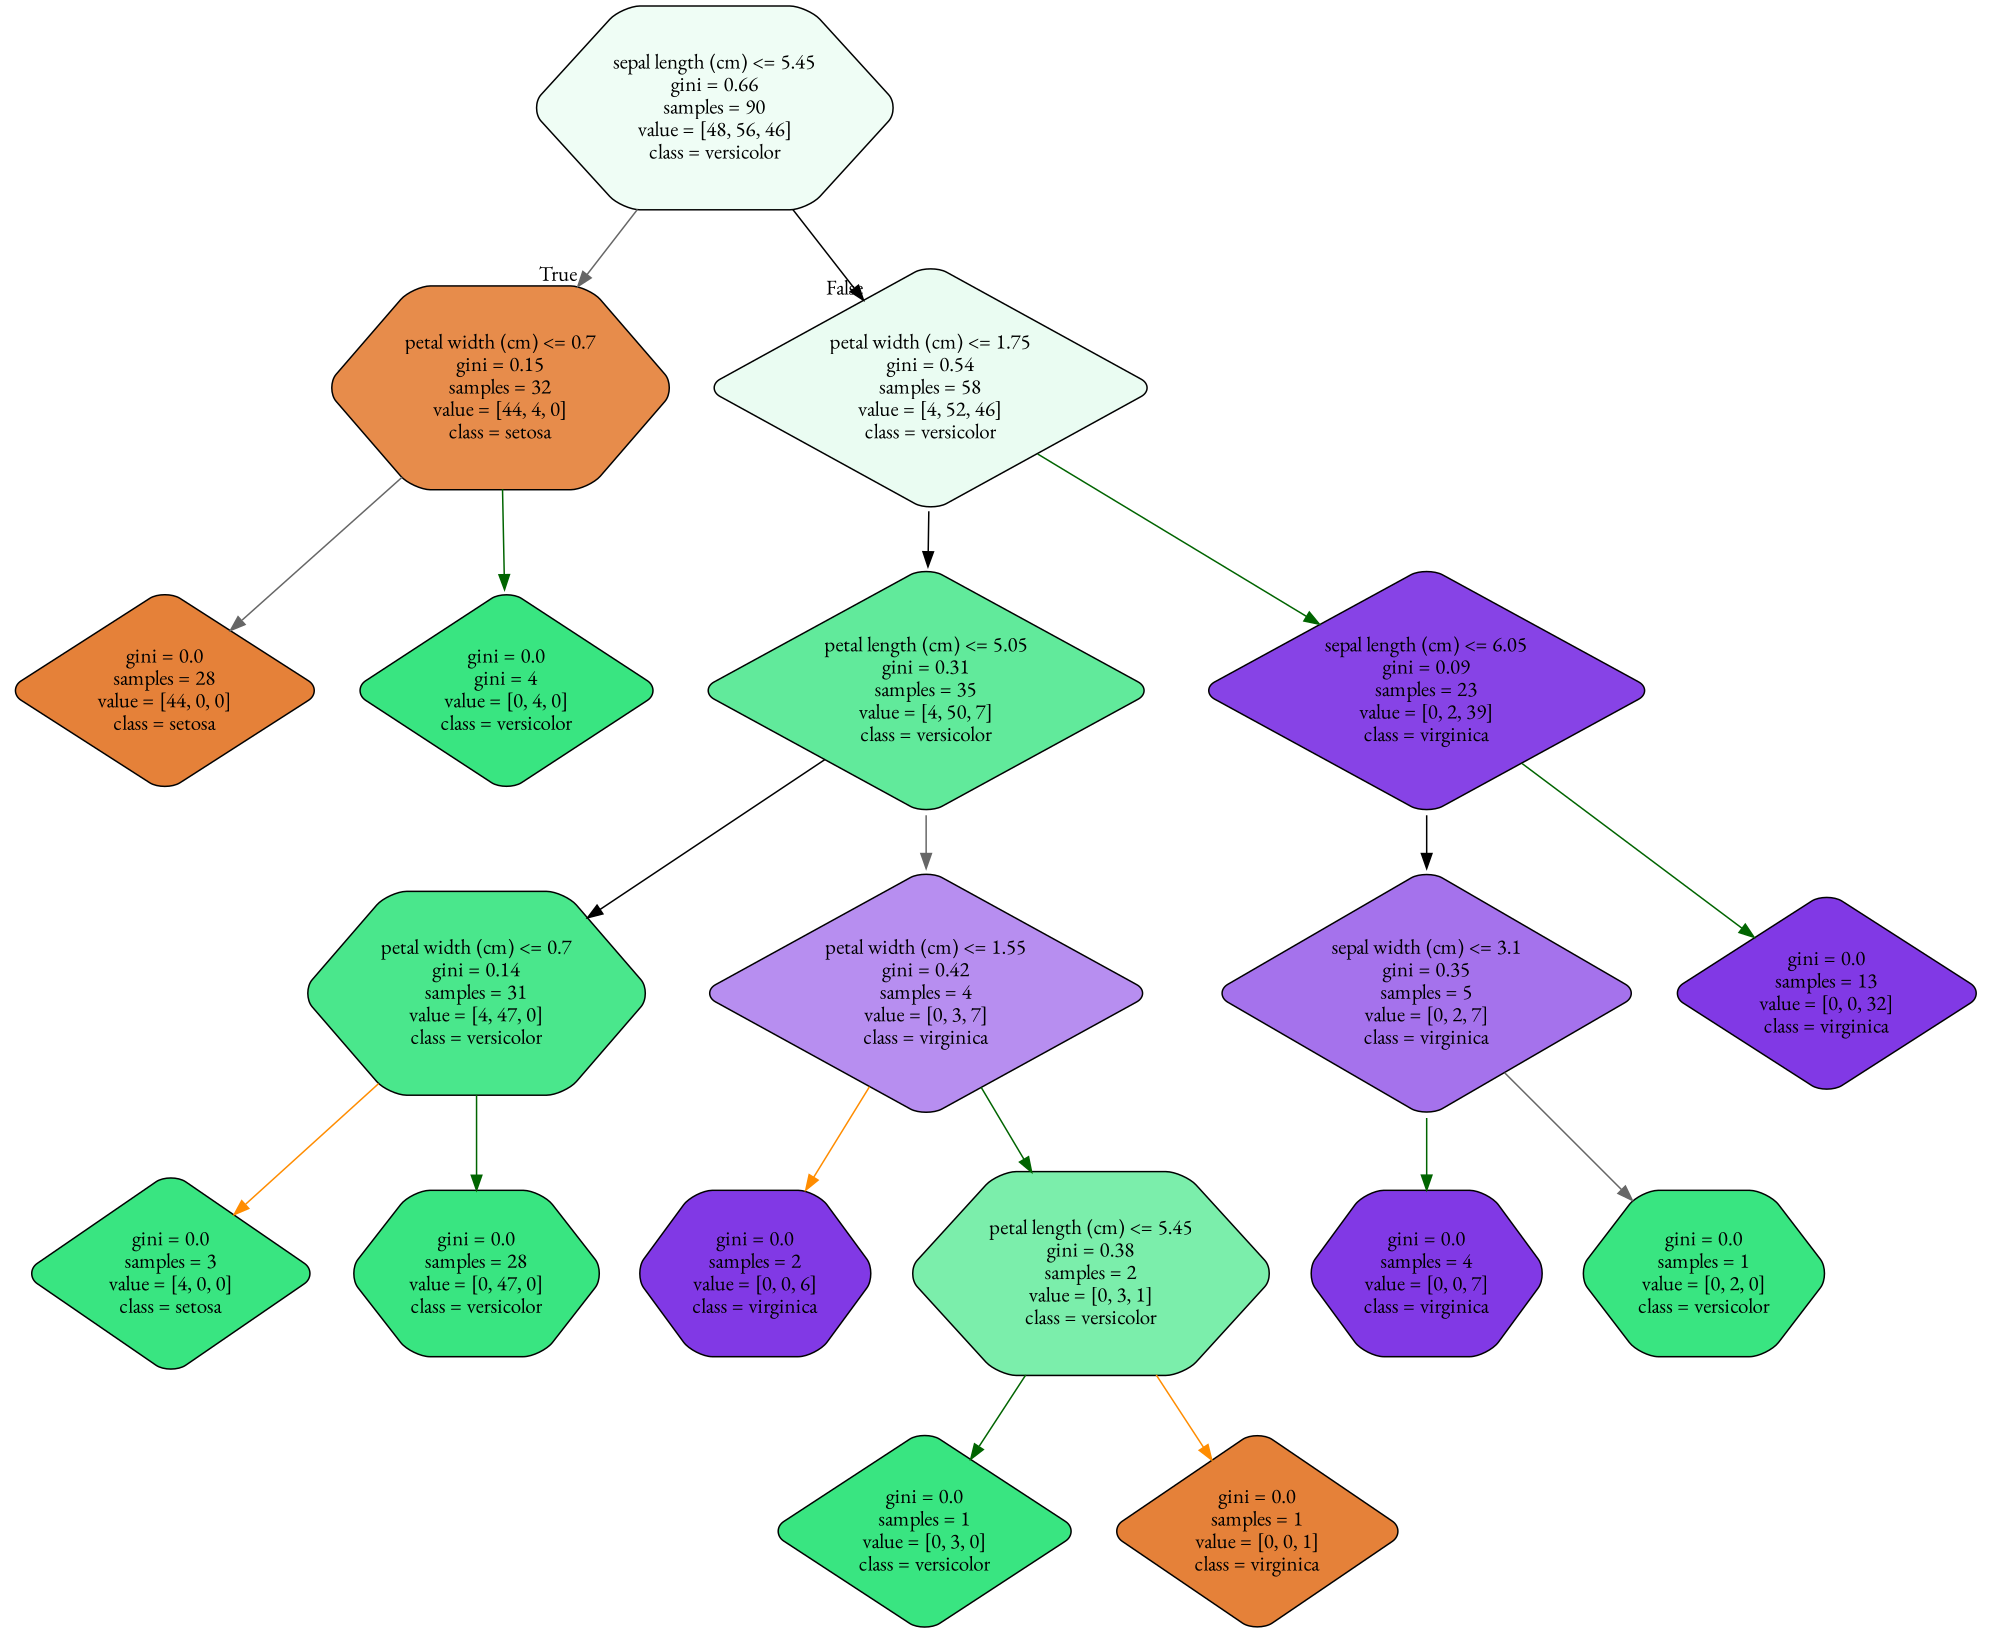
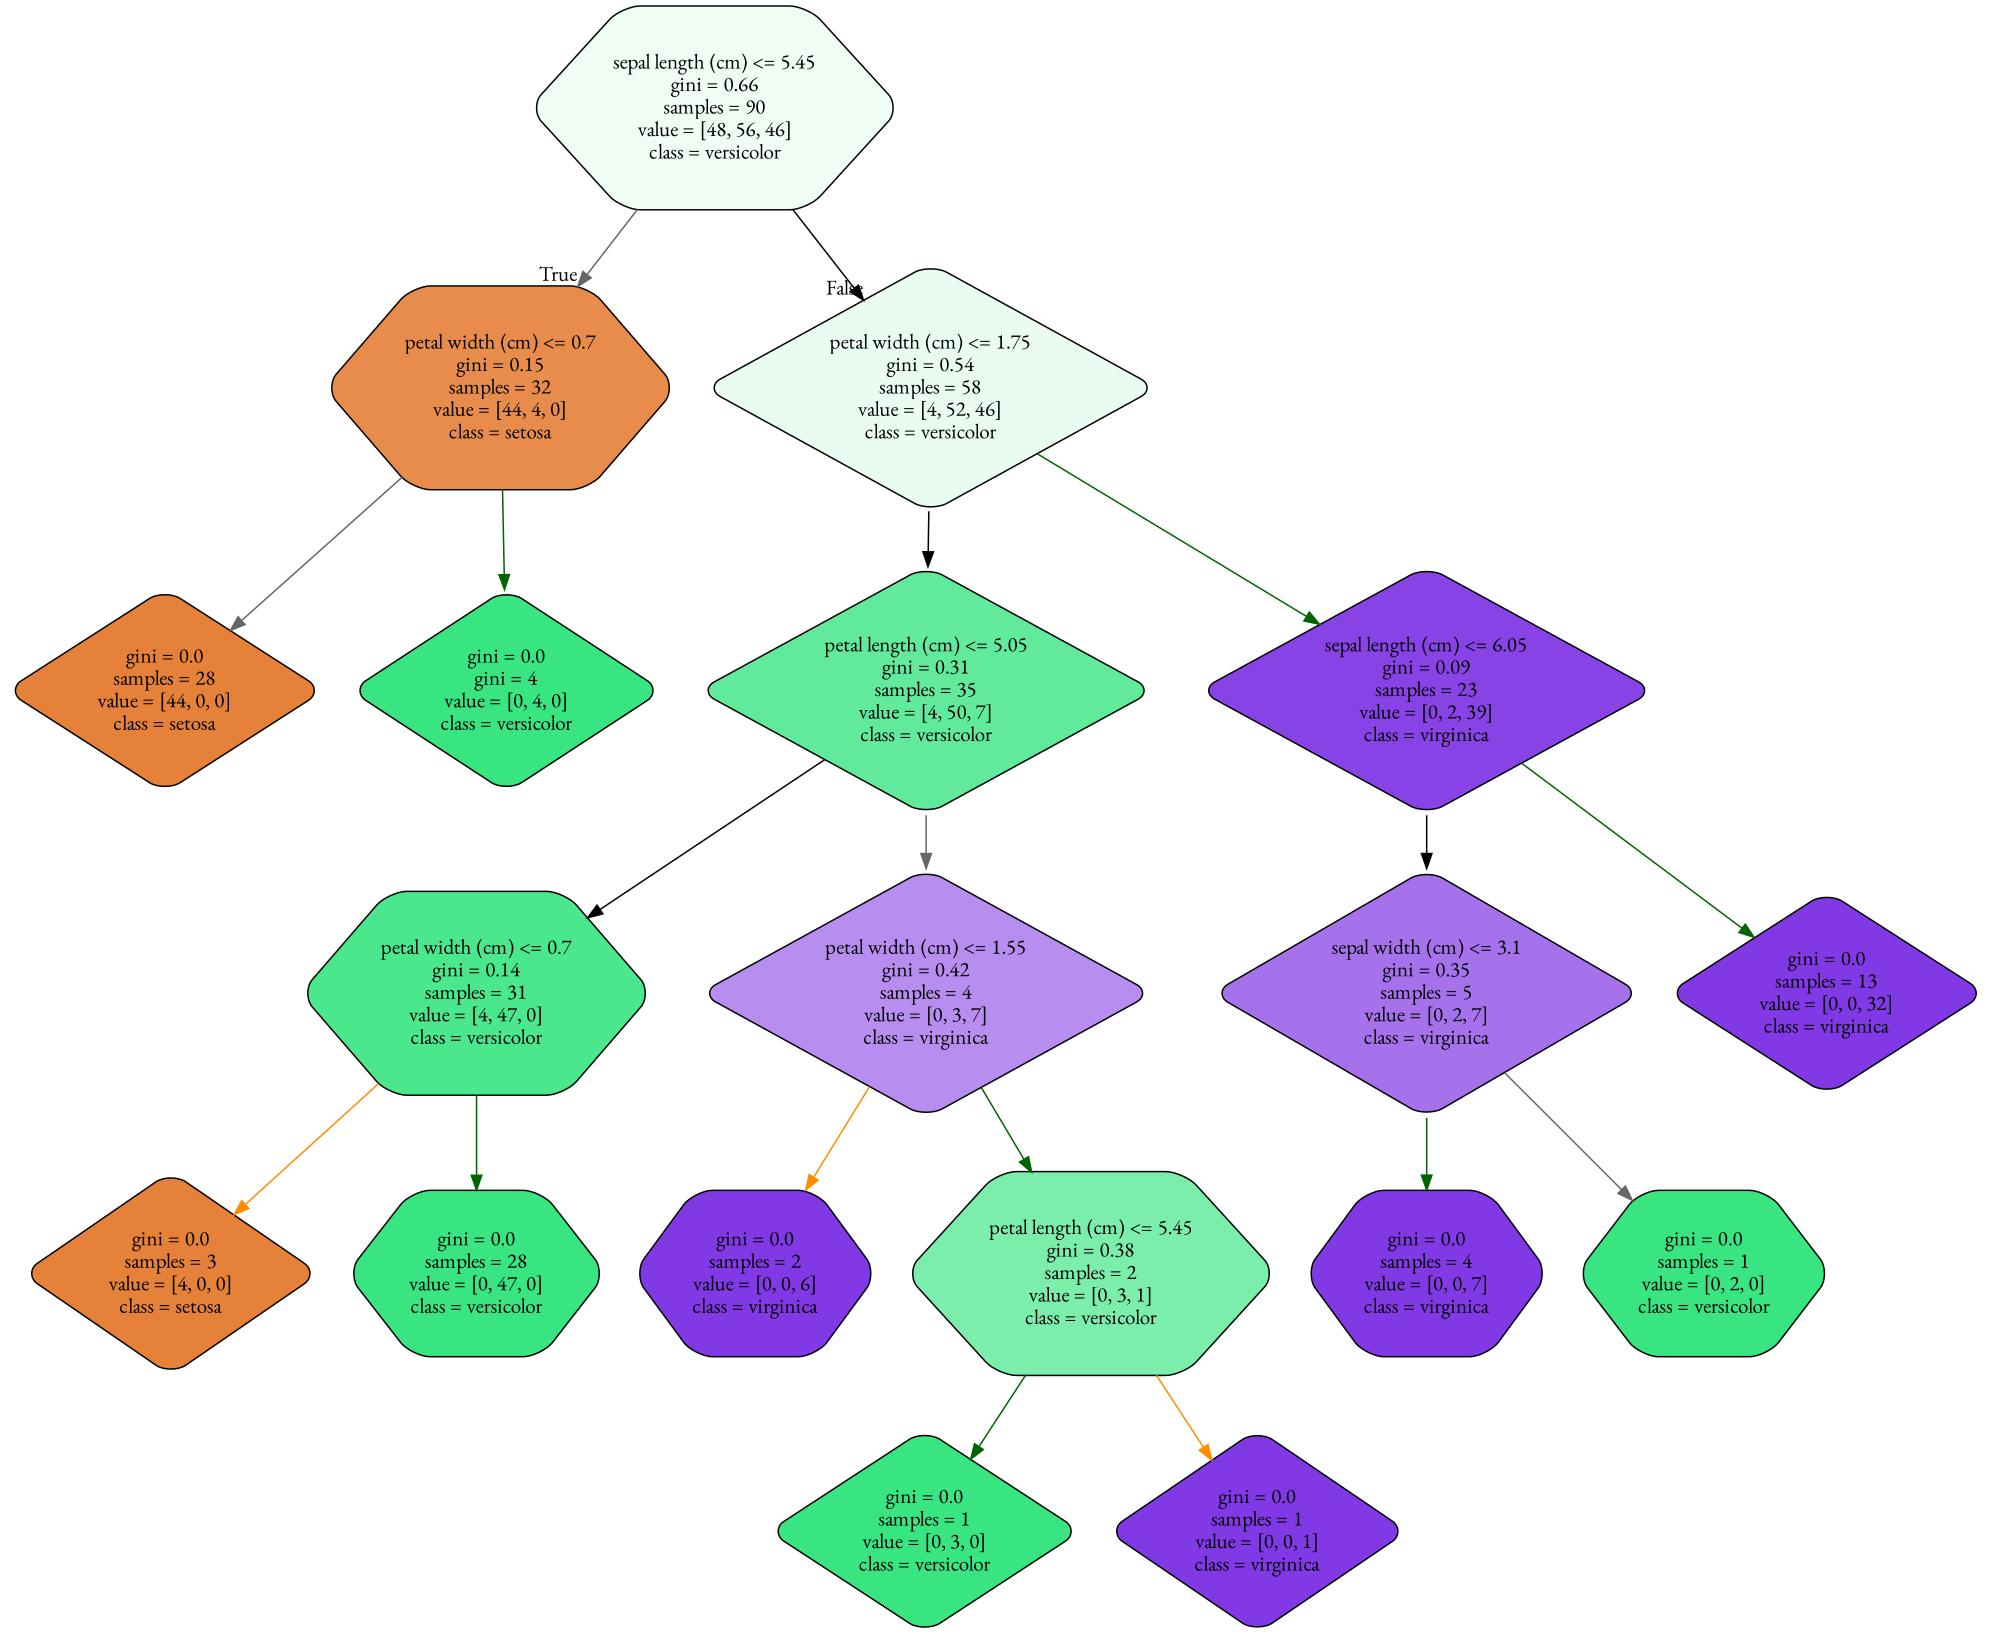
(171, 1274) -> (171, 1274)
(1257, 1531) -> (1257, 1531)
